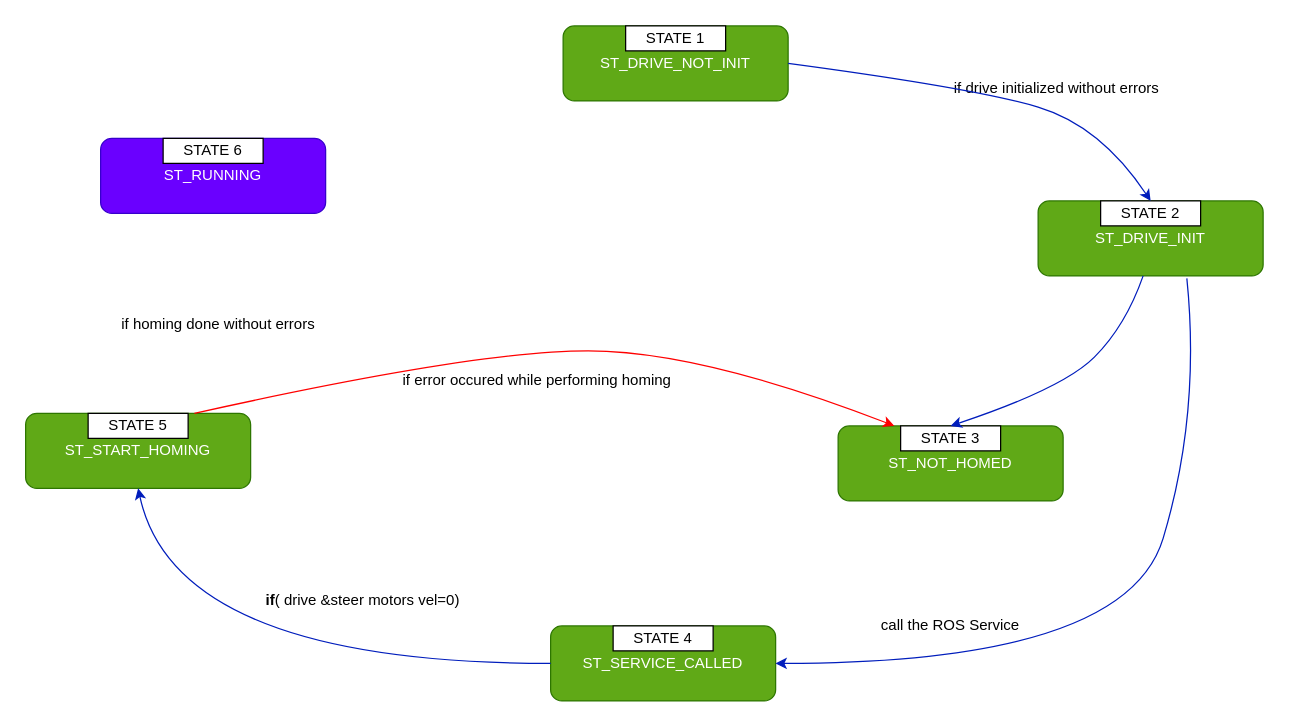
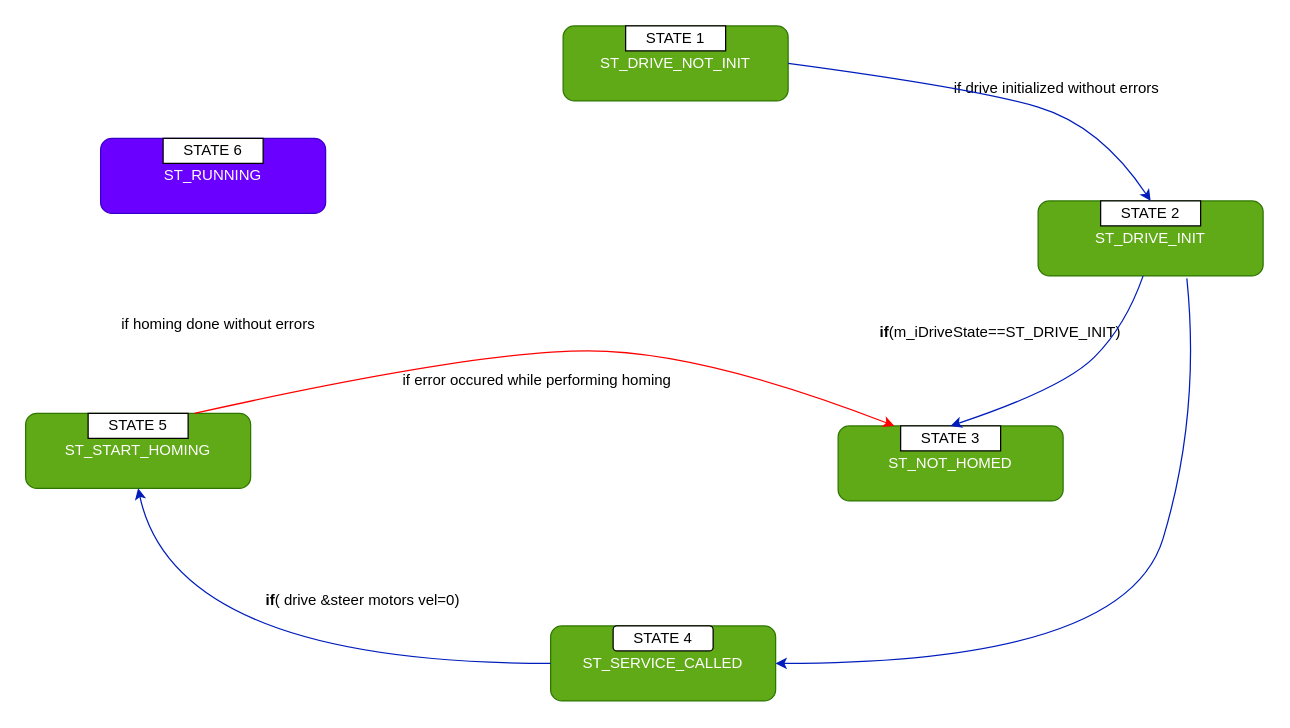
none -> (1001, 332)
(951, 626) -> none
(663, 638) -> (663, 638)
